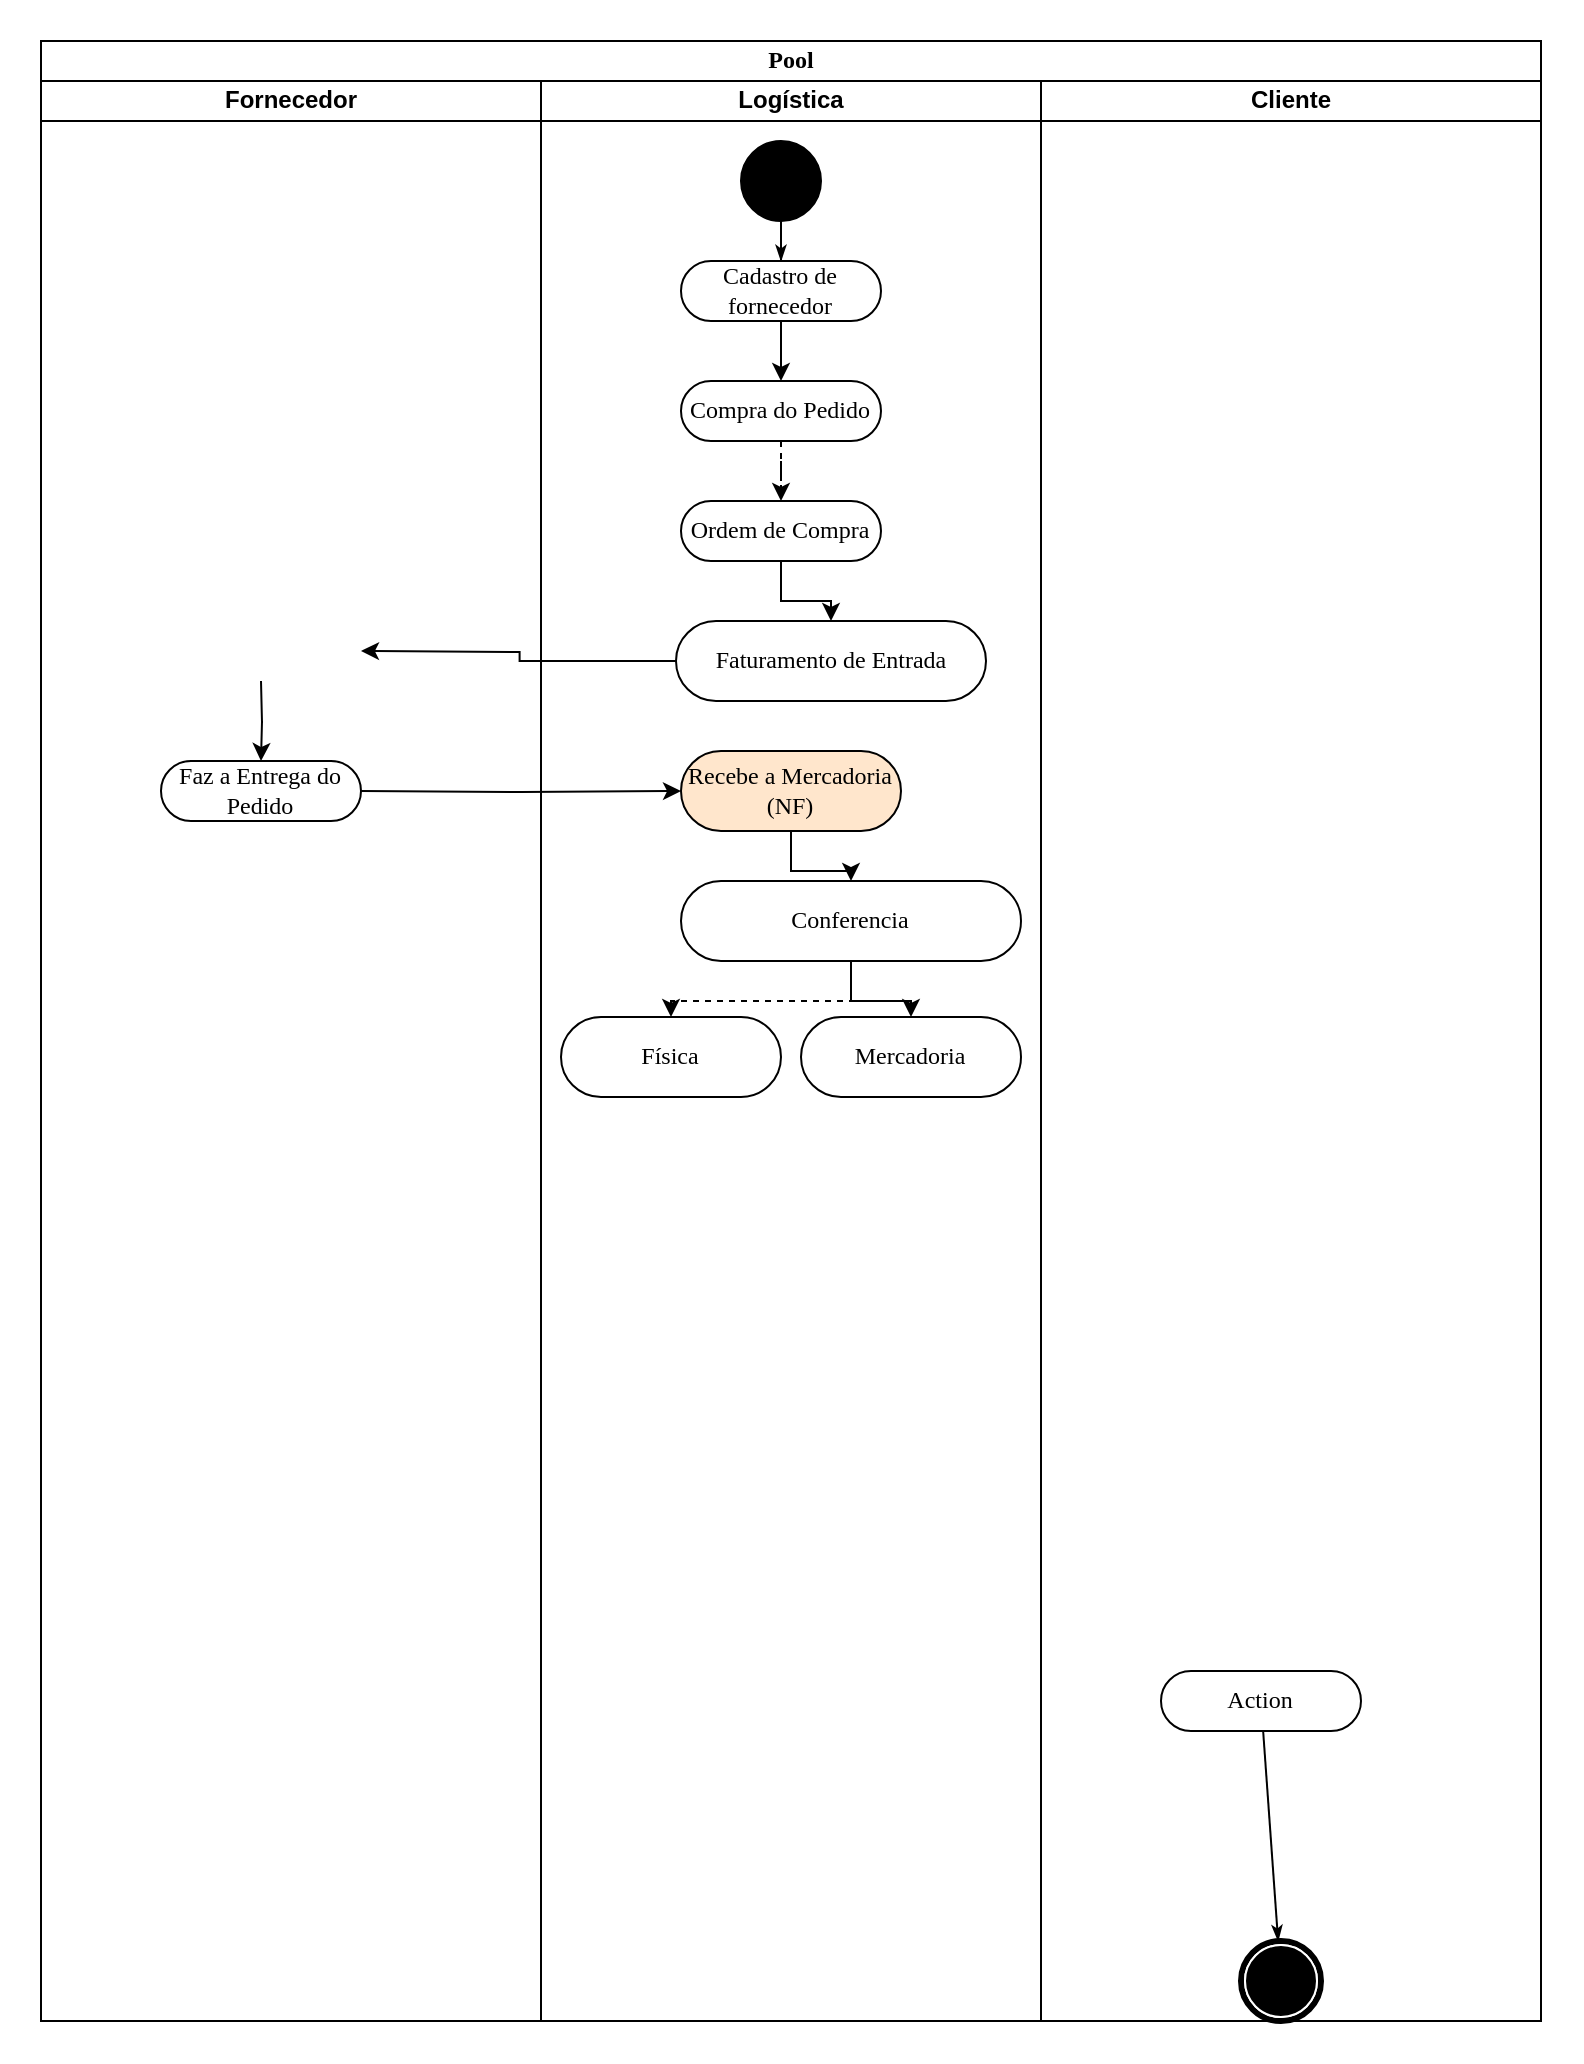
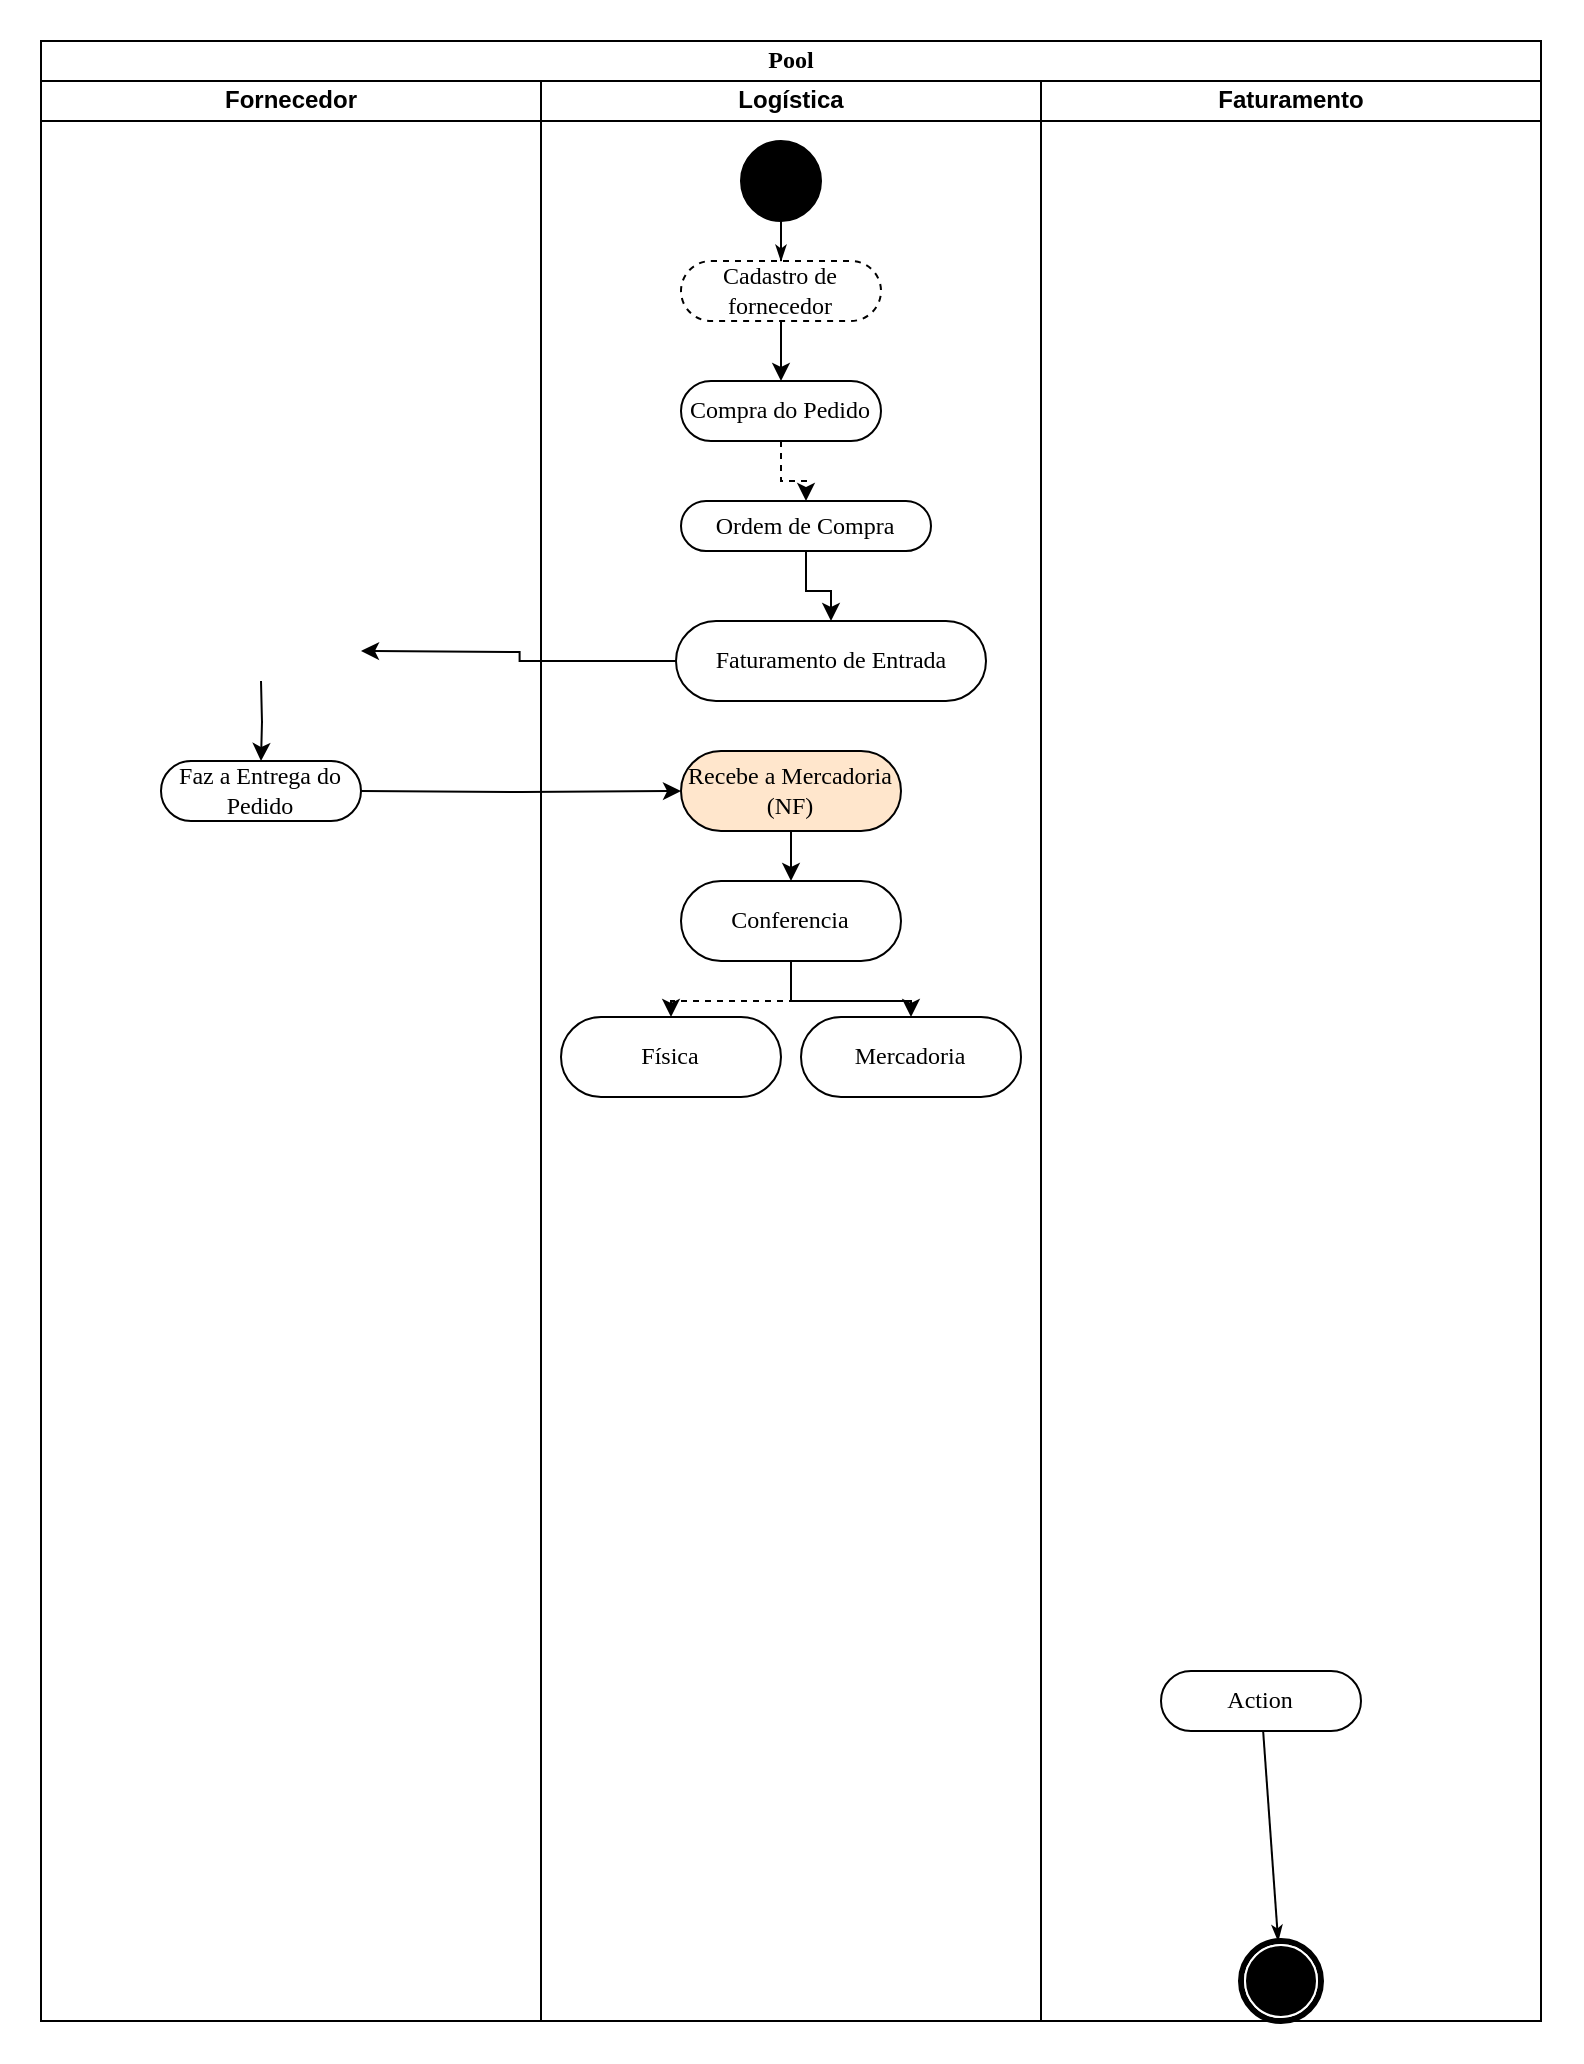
(1292, 101) -> (1292, 101)
(781, 291) -> (781, 291)
(781, 531) -> (806, 526)
(851, 921) -> (791, 921)
